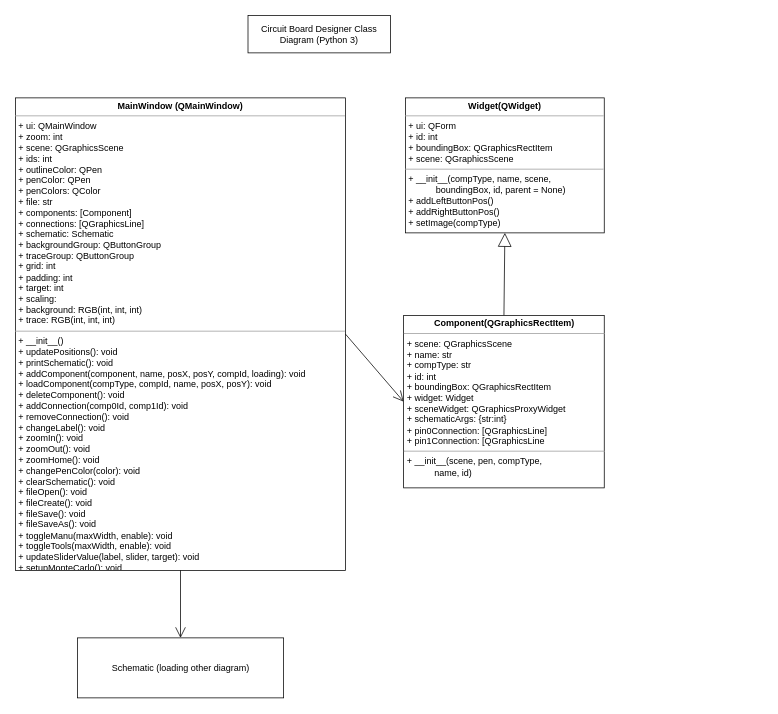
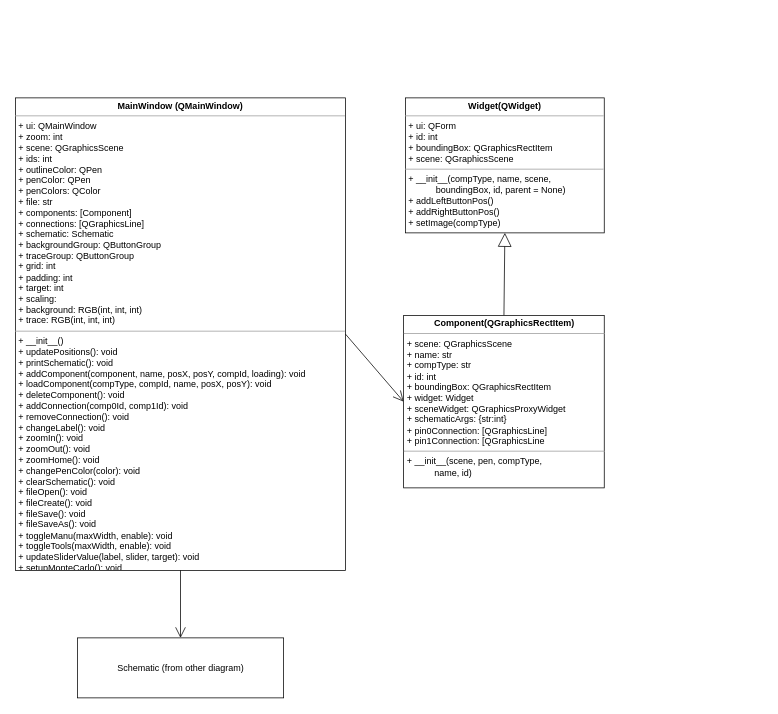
(319, 34) -> none
(181, 668) -> (181, 668)
